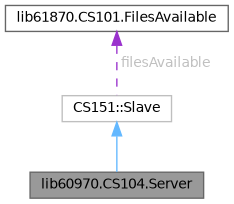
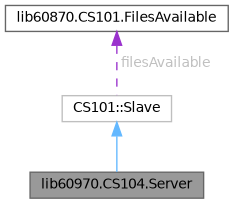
(117, 18) -> (117, 18)
(117, 109) -> (117, 109)
